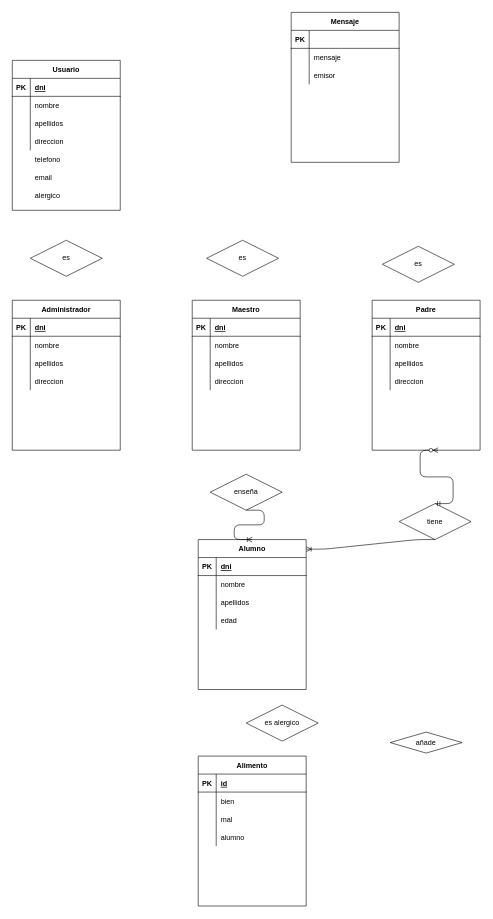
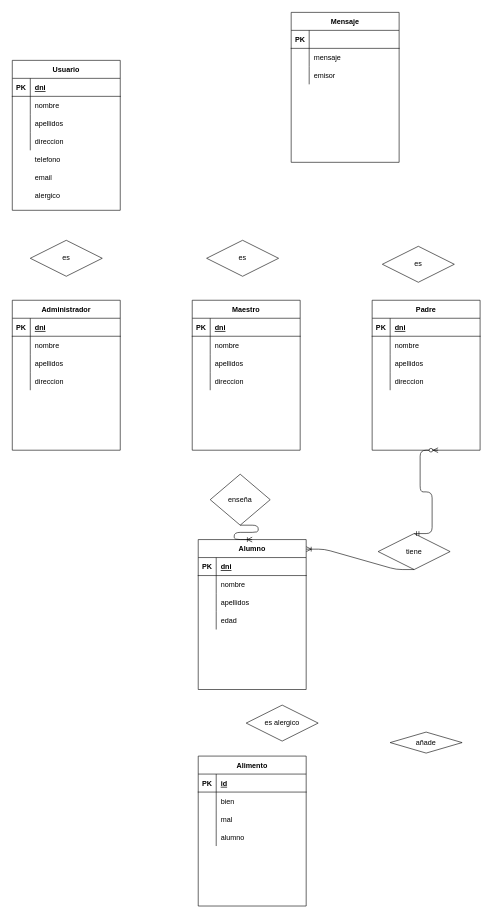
(246, 492) -> (240, 500)
(435, 522) -> (414, 552)
